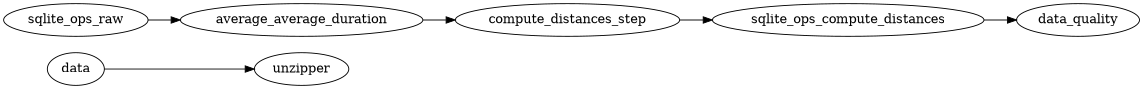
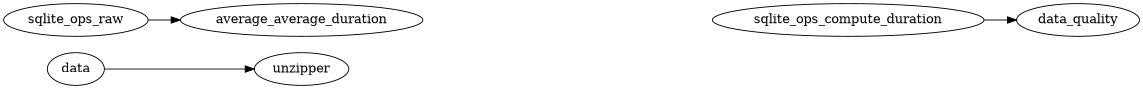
(567, 20) -> none
(848, 20) -> (848, 20)
